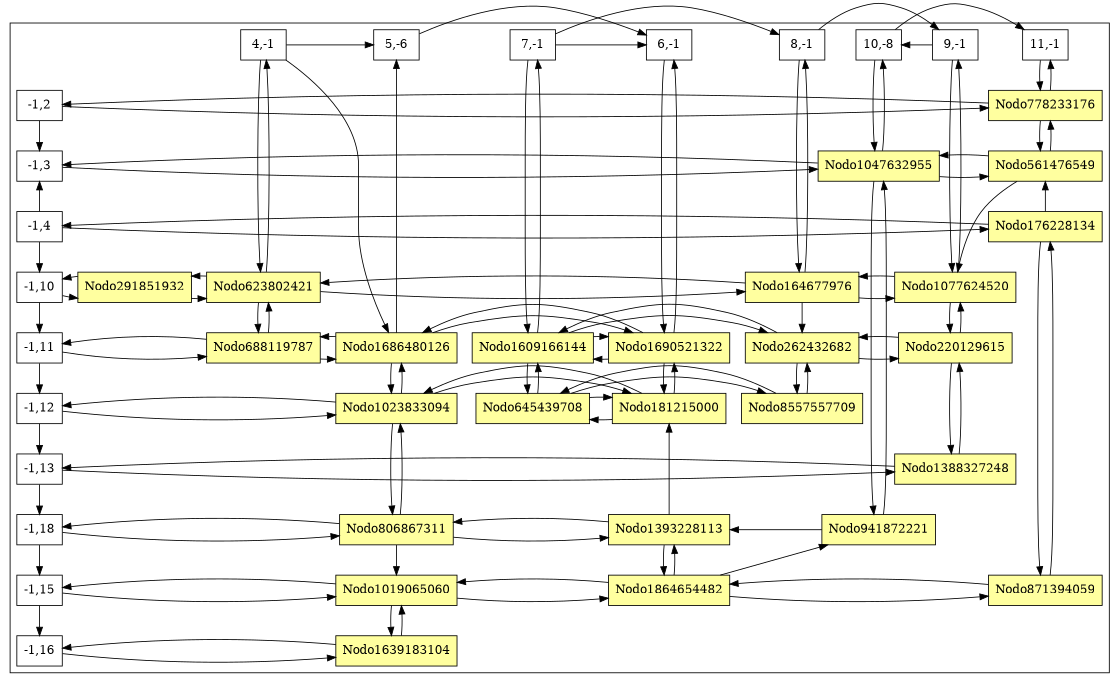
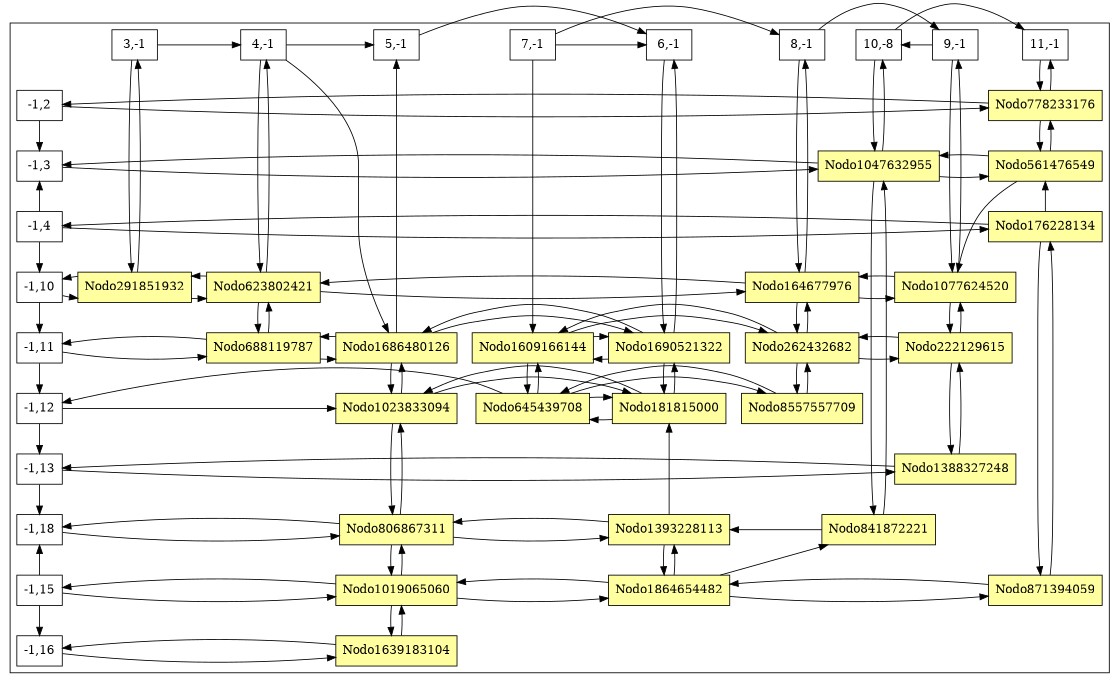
none -> (135, 45)
(396, 45) -> (396, 45)
(540, 201) -> none
none -> (808, 322)
(955, 348) -> (955, 348)
(203, 397) -> (287, 369)
(669, 408) -> (669, 408)
(879, 530) -> (879, 530)
(40, 556) -> (40, 564)
none -> (402, 564)
